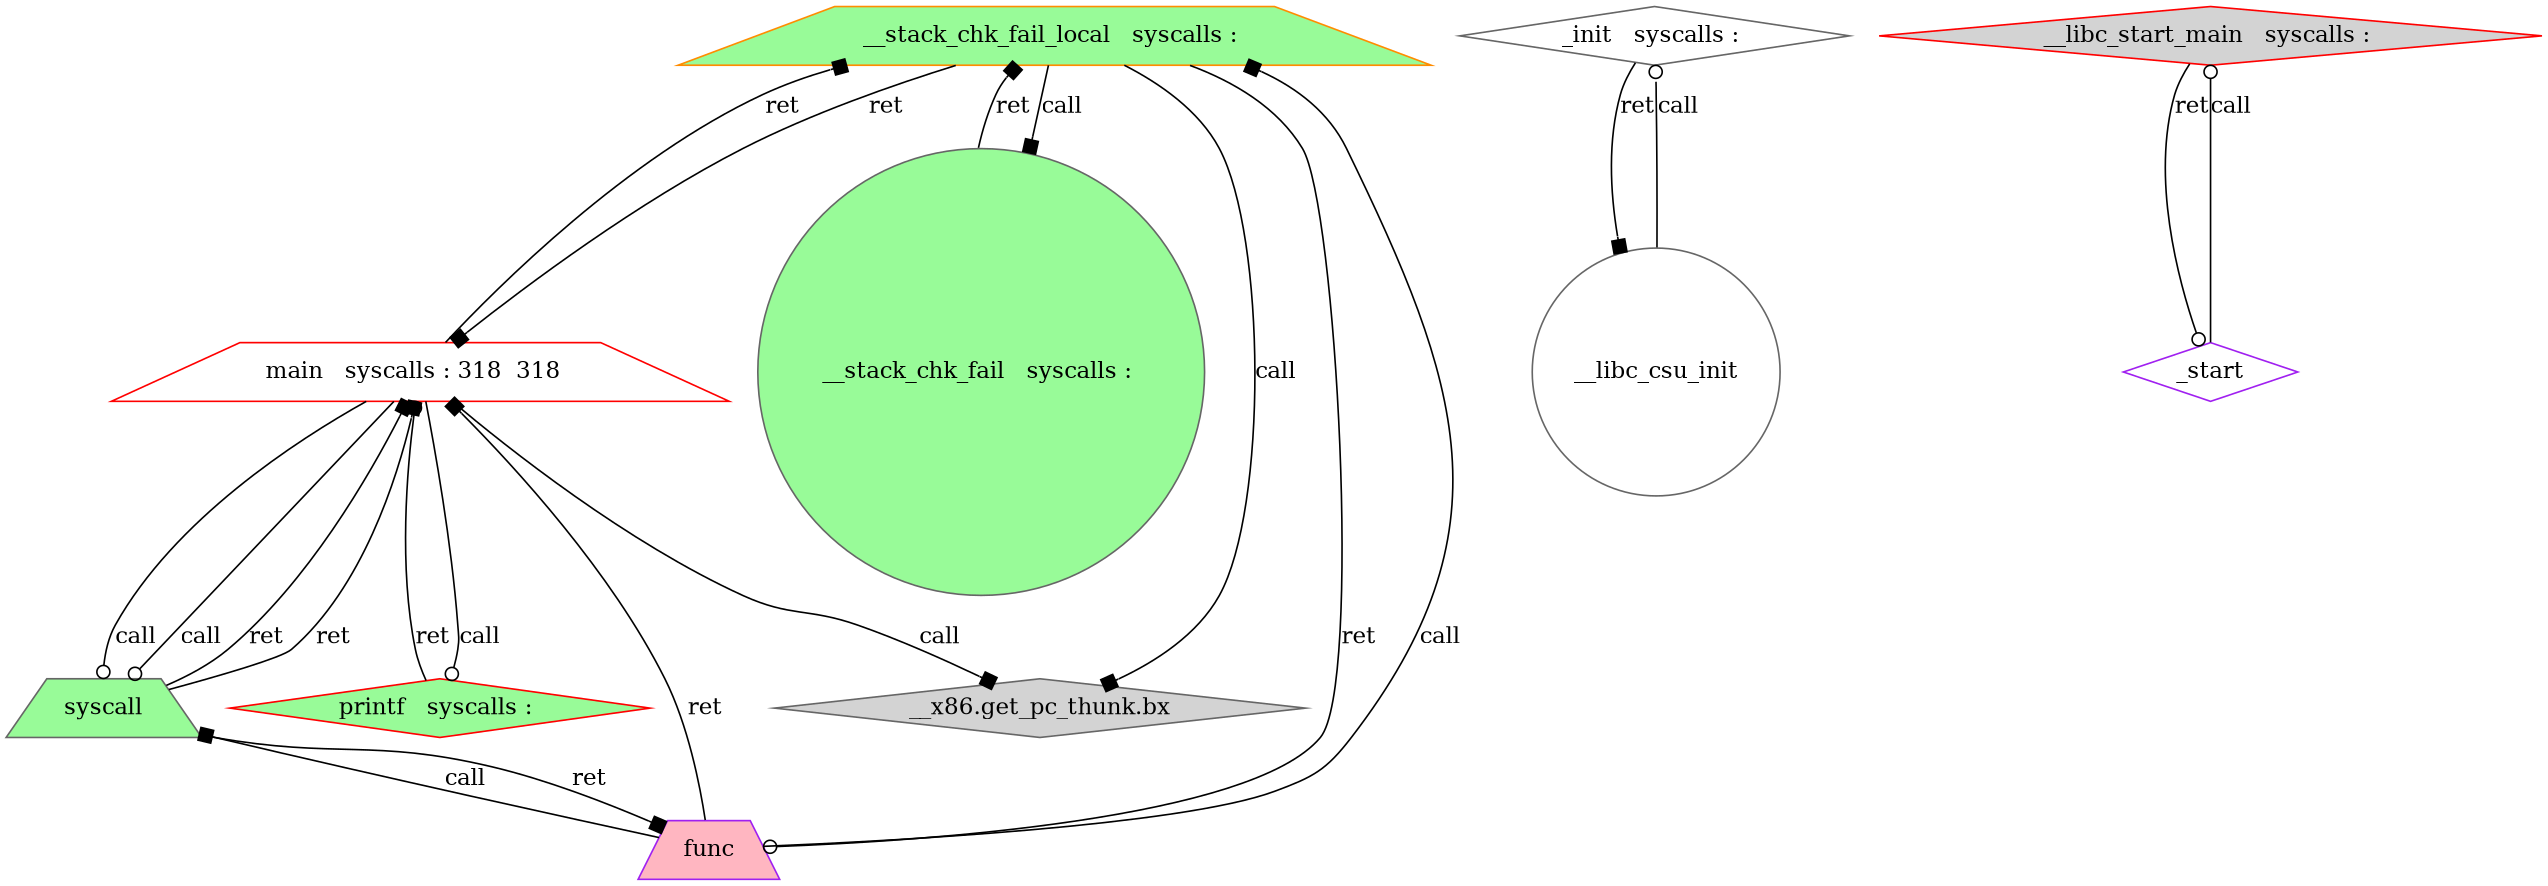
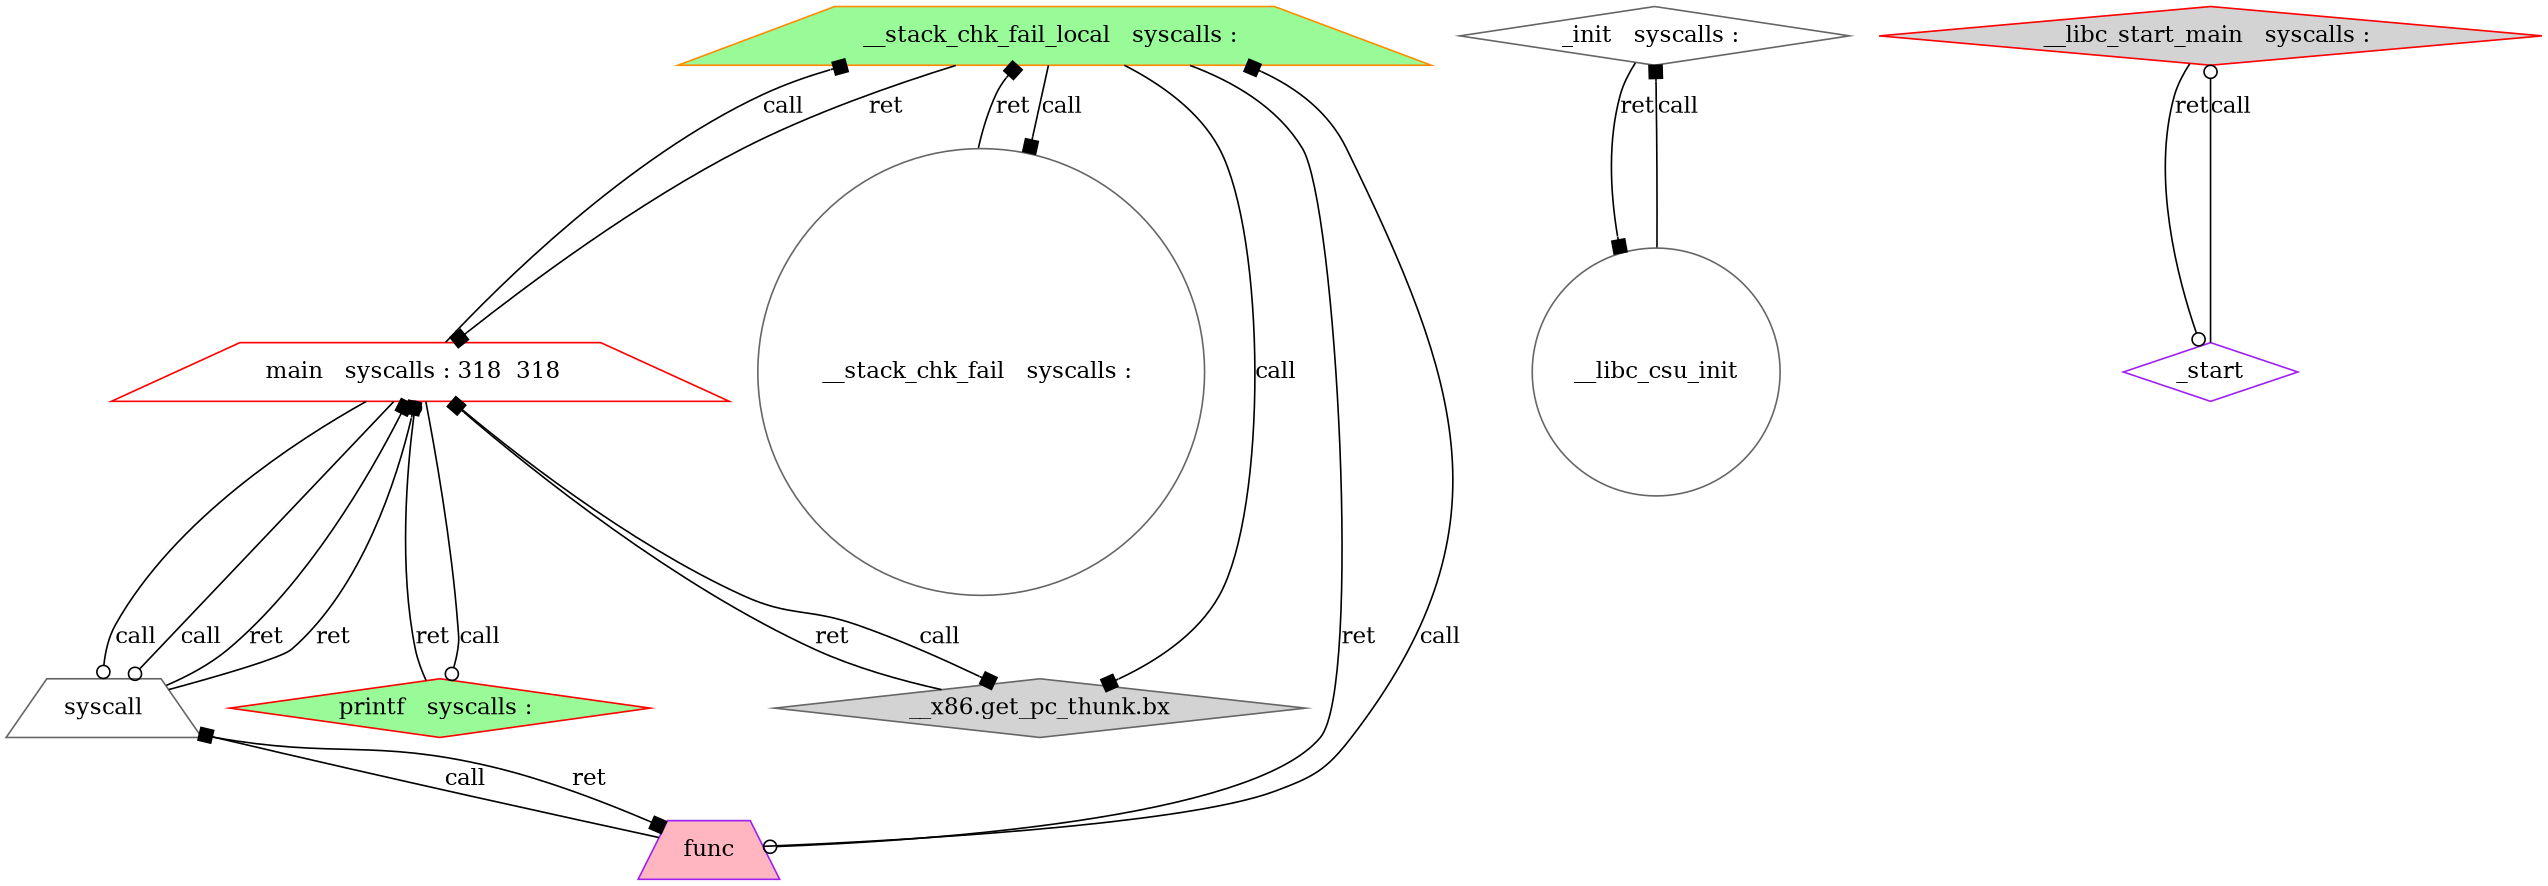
(783, 107) -> (783, 107)
(1657, 165) -> (1657, 165)
(981, 372) -> (981, 372)
(617, 598) -> (687, 579)
(104, 708) -> (104, 708)
